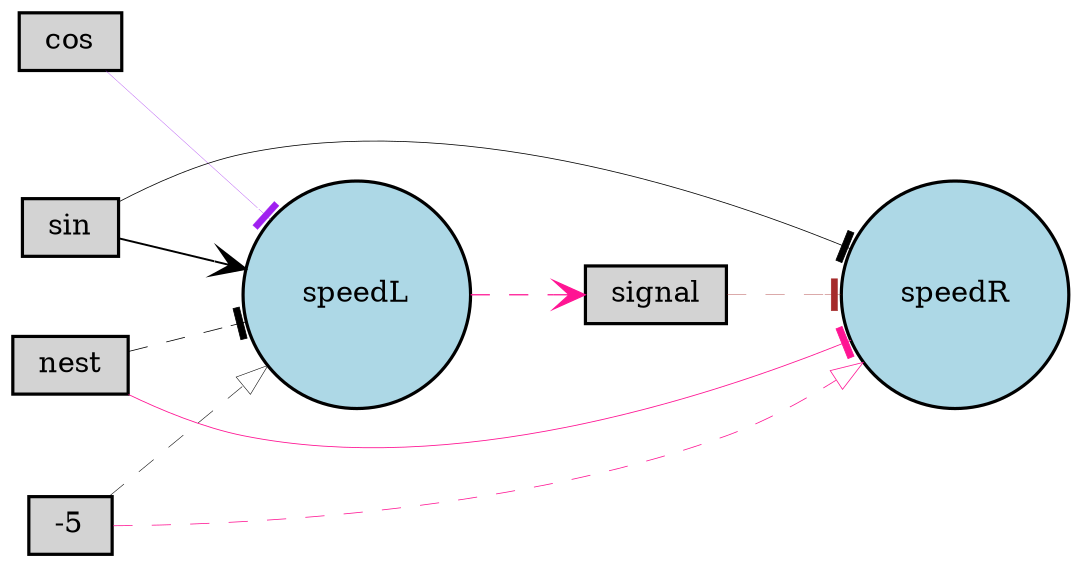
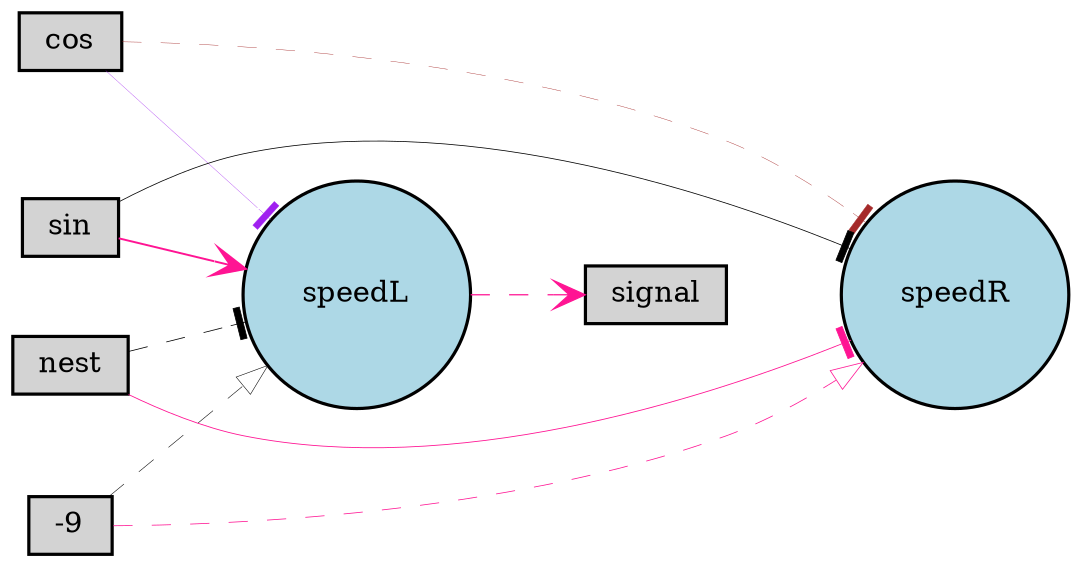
(166, 250) -> (166, 250)
(776, 295) -> (500, 79)
(70, 525) -> (70, 525)
